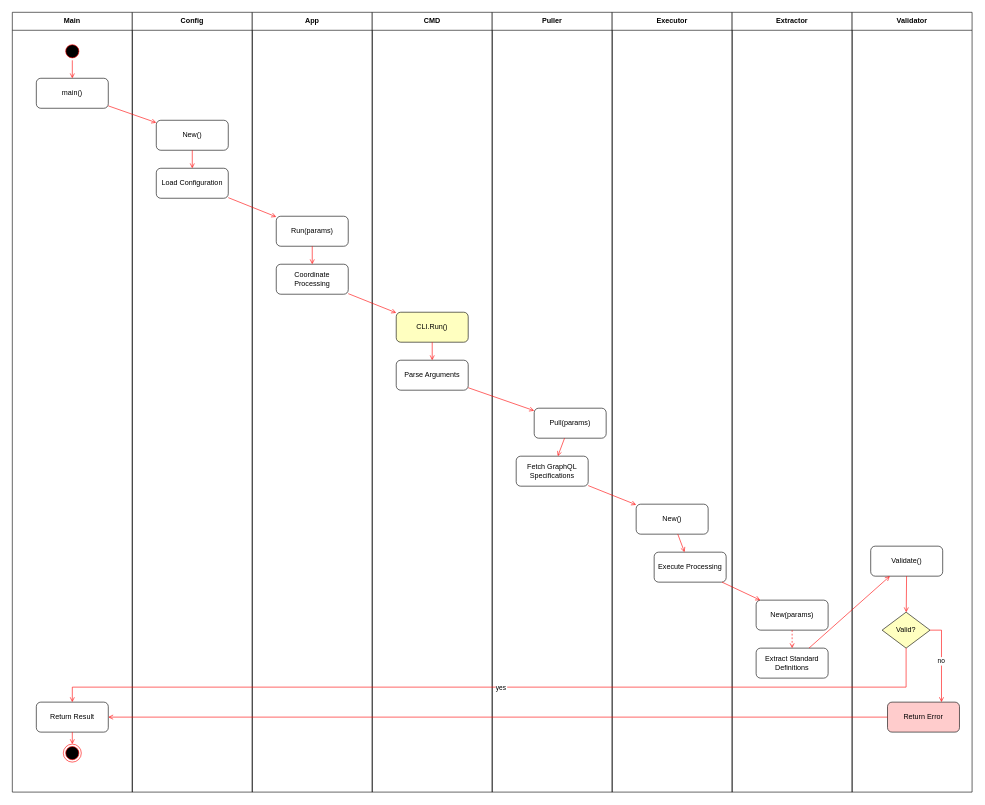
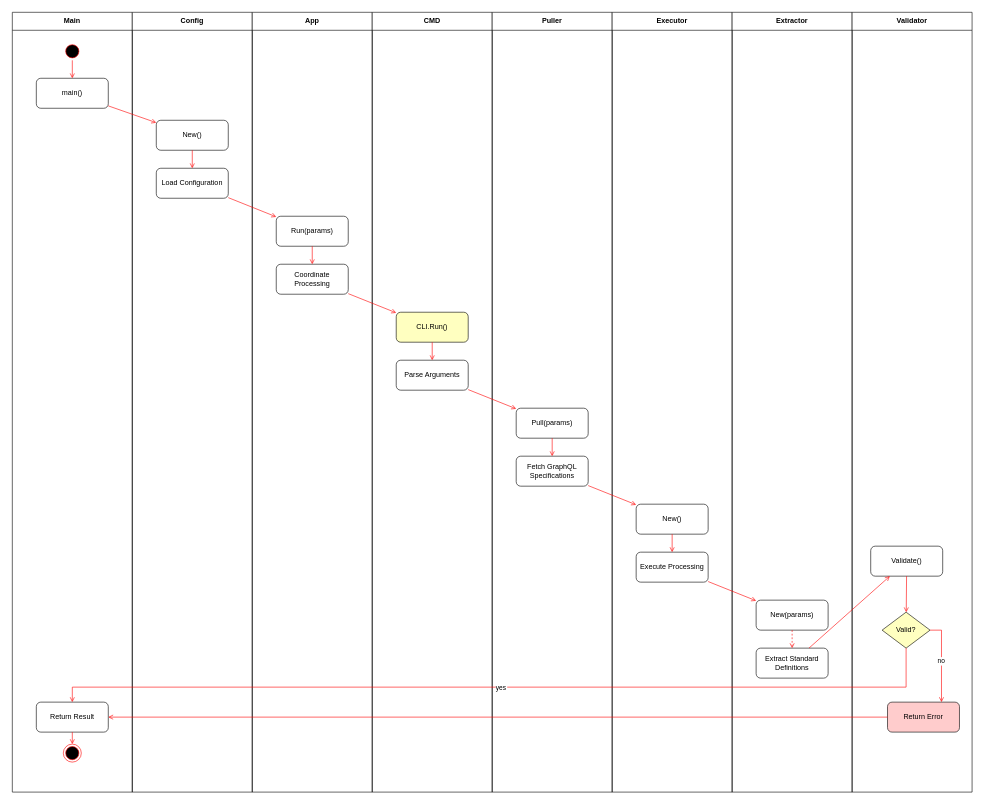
(570, 423) -> (552, 423)
(690, 567) -> (672, 567)
